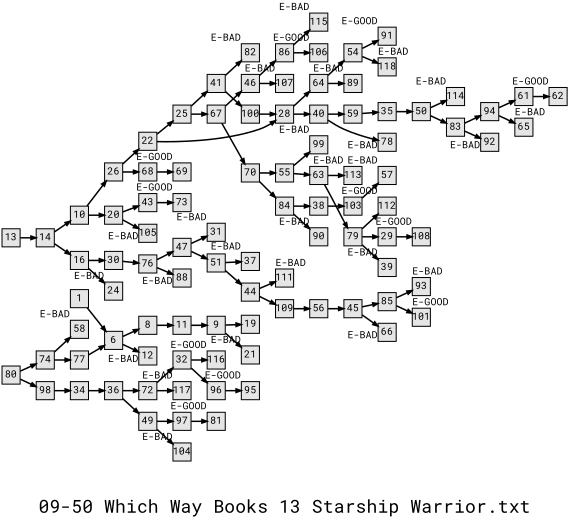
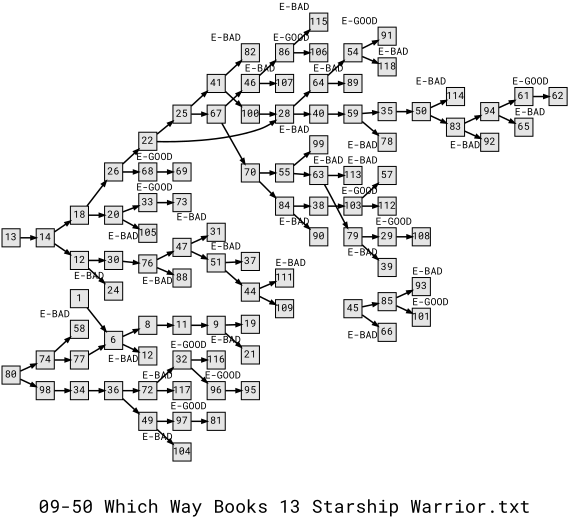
(350, 132) -> (368, 126)
(148, 203) -> (148, 203)
(79, 215) -> (79, 215)
(368, 223) -> (367, 206)
(79, 260) -> (79, 260)
(319, 309) -> none
